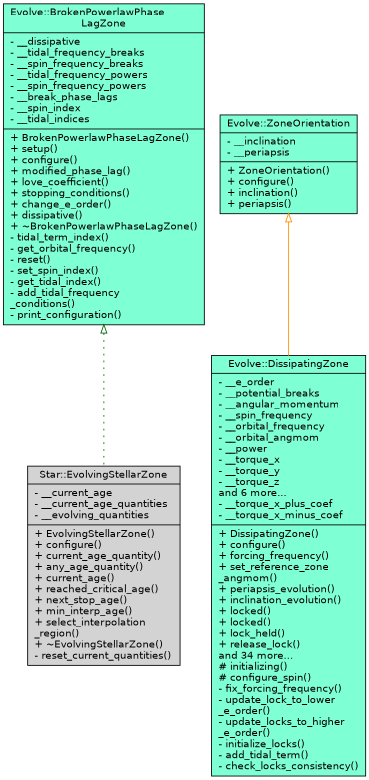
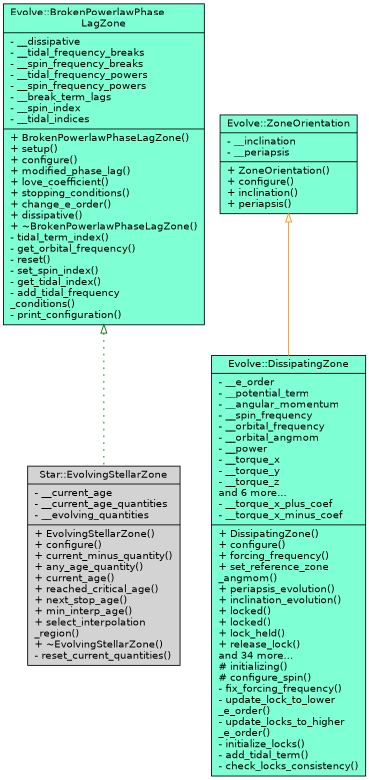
(64, 97) -> (61, 97)
(269, 393) -> (264, 393)
(98, 556) -> (104, 556)
